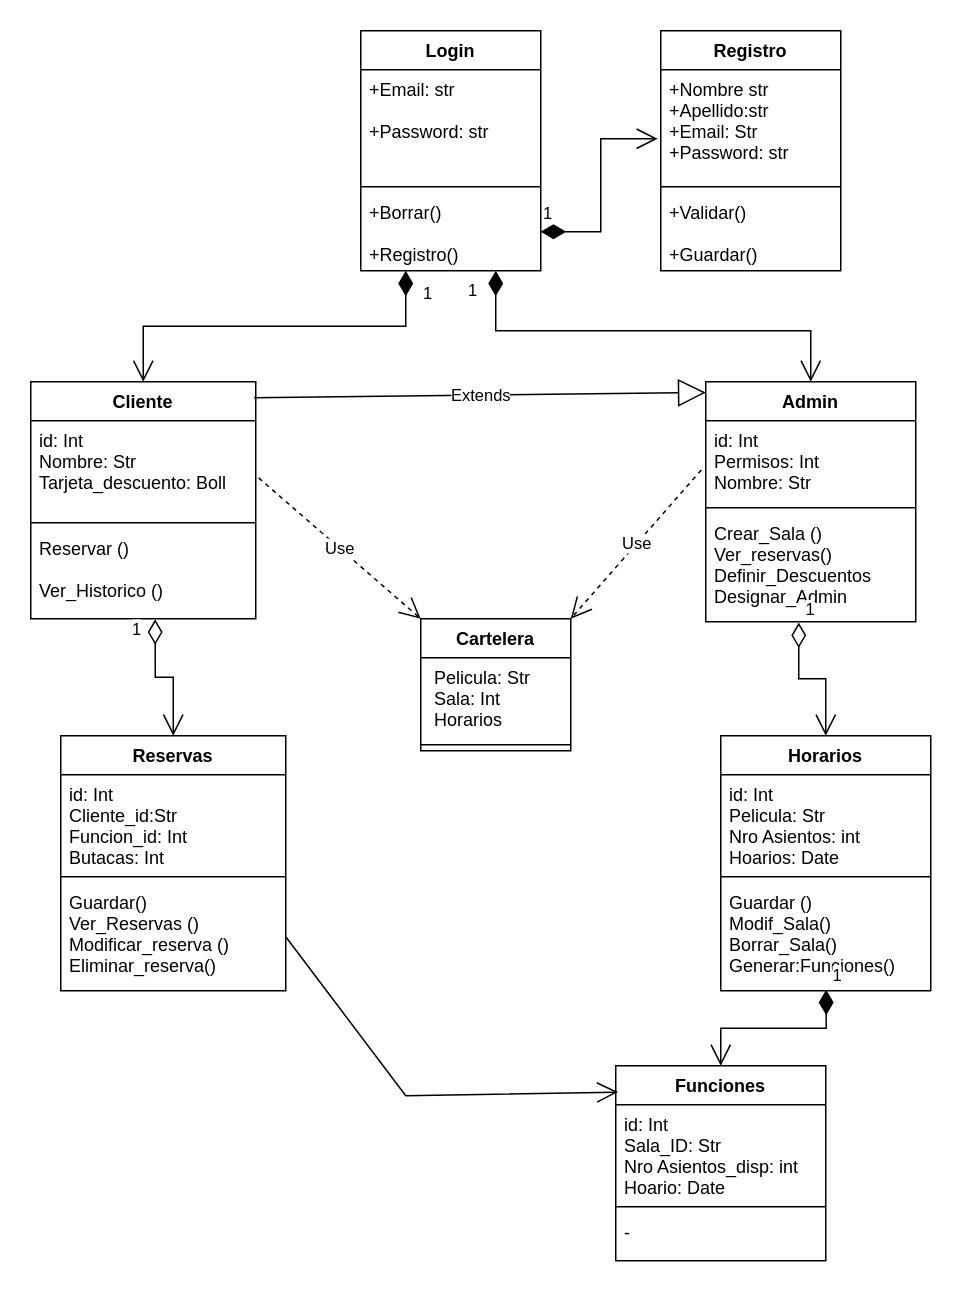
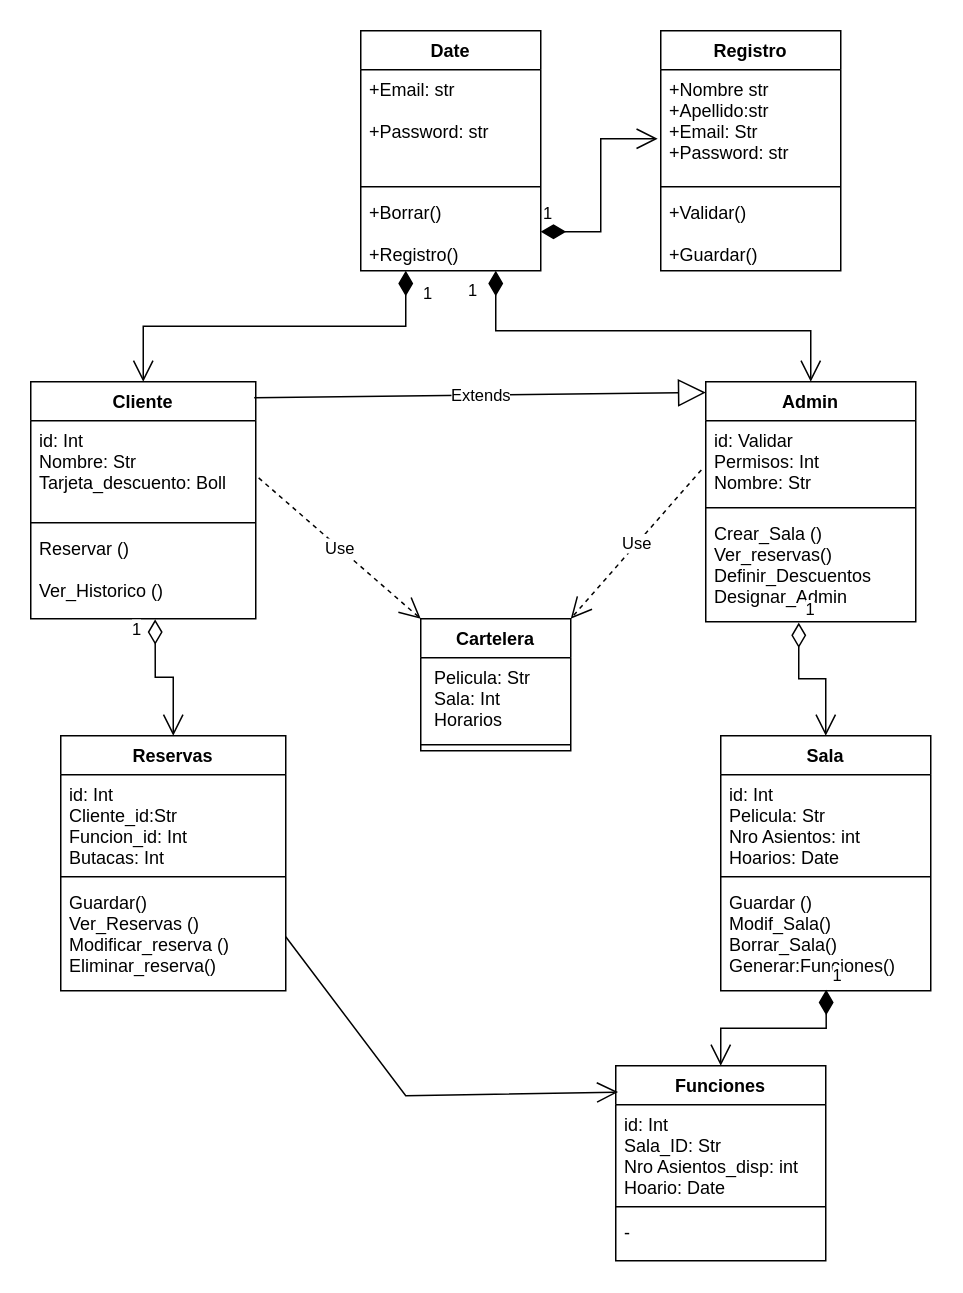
(450, 51) -> (450, 51)
(742, 441) -> (758, 441)
(825, 756) -> (825, 756)
